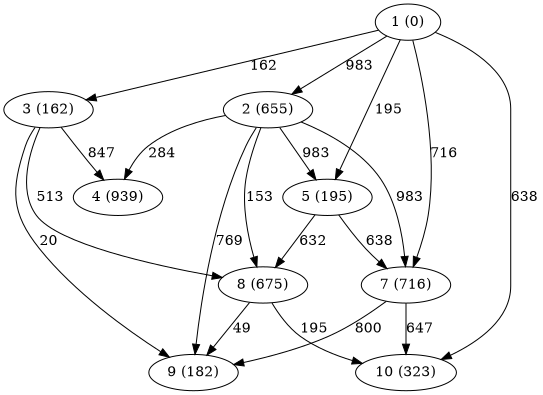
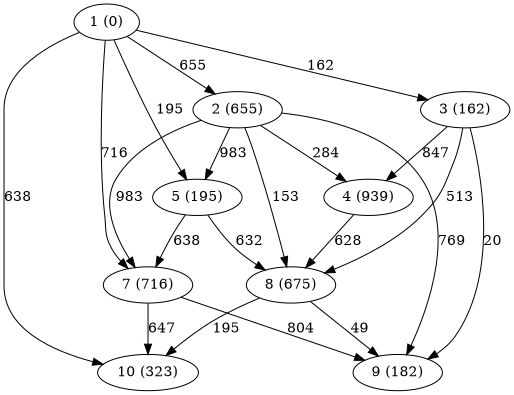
(360, 66) -> (193, 66)
none -> (333, 238)
(369, 329) -> (301, 329)
